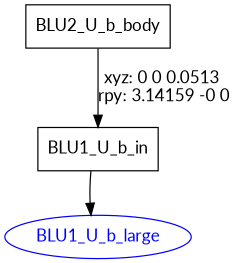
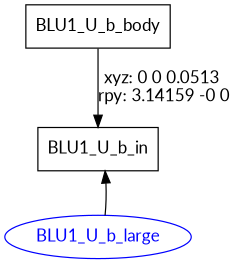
(98, 26) -> (98, 26)
(90, 187) -> (106, 199)
